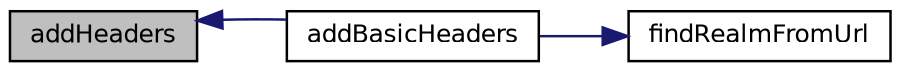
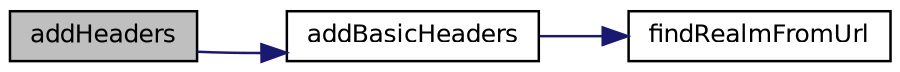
(254, 19) -> (229, 53)
